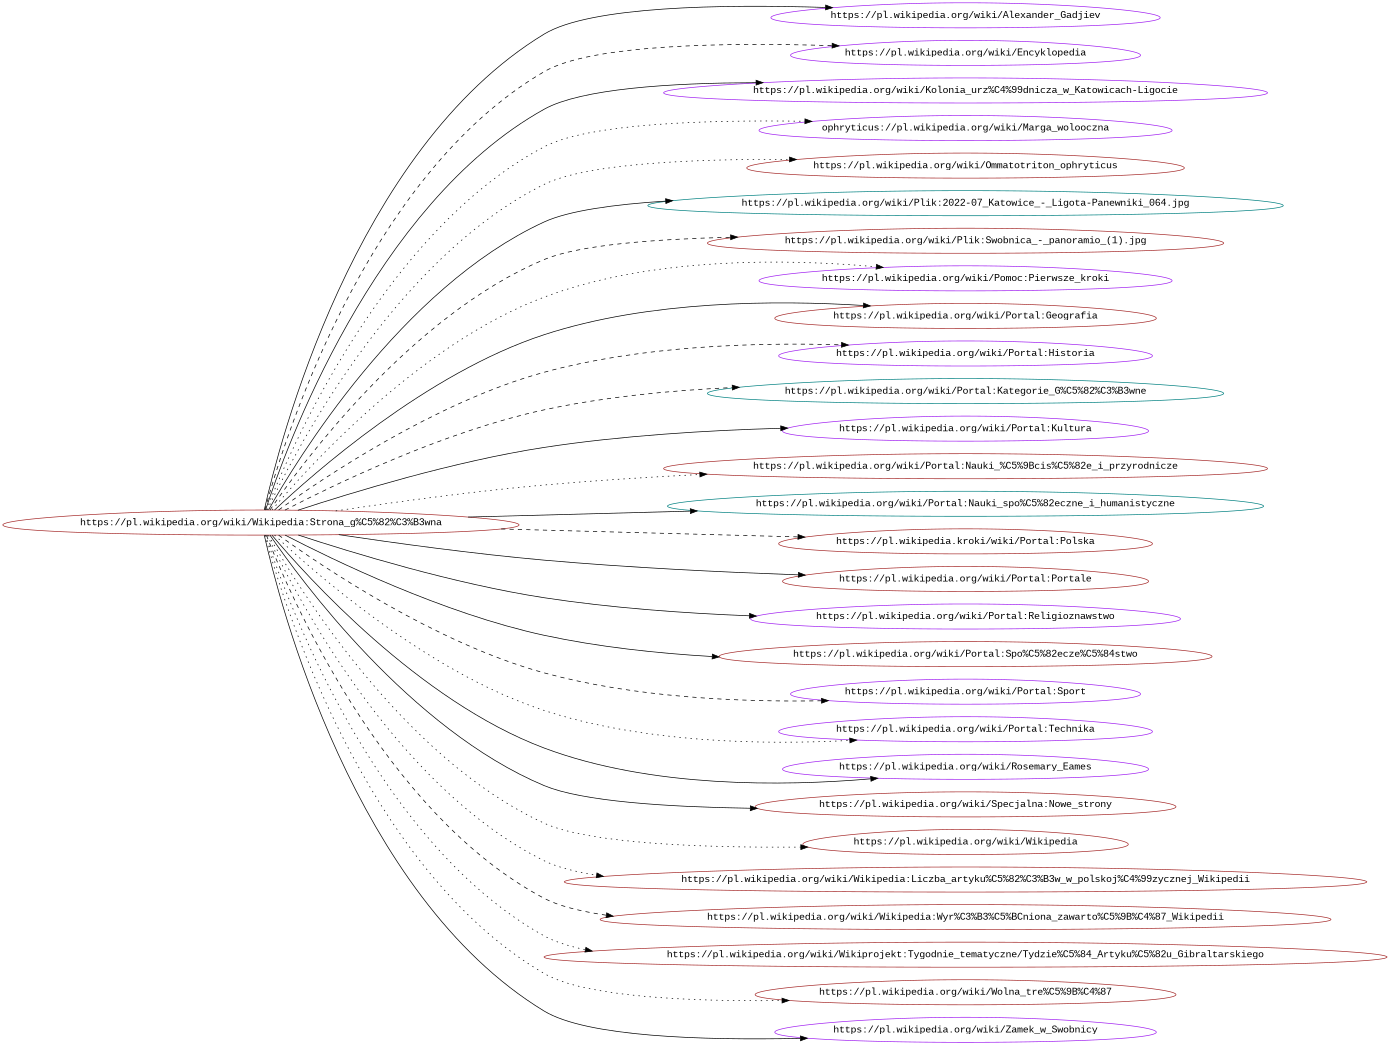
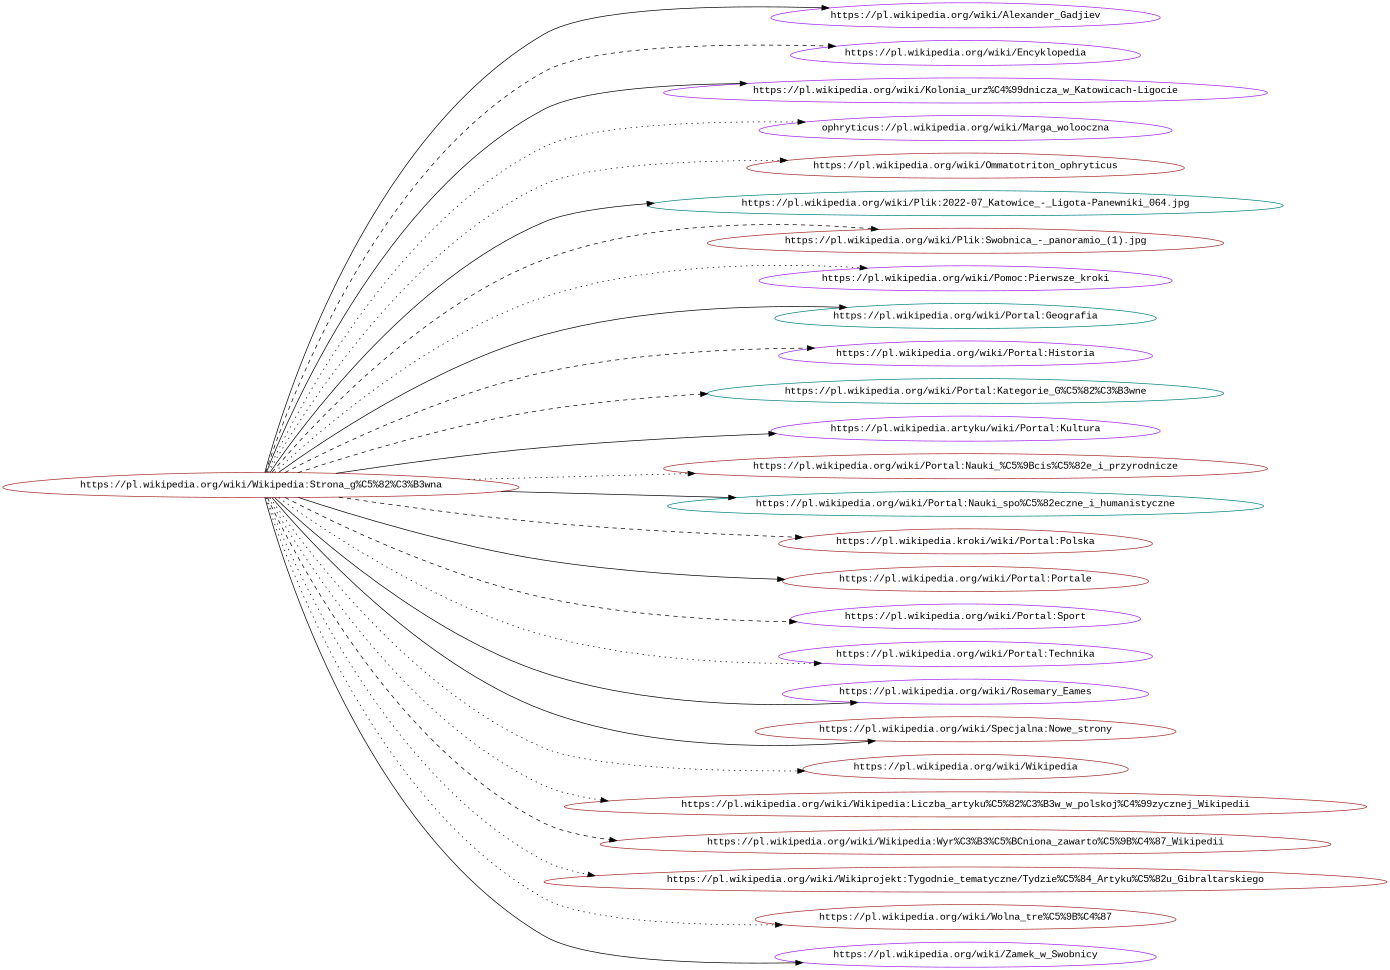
(966, 316) -> (966, 316)
(966, 429) -> (966, 429)
(966, 617) -> none
(966, 654) -> none
